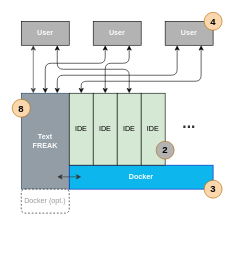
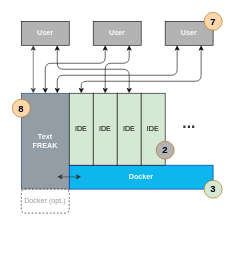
(213, 21) -> (213, 21)
(213, 189) -> (213, 189)
